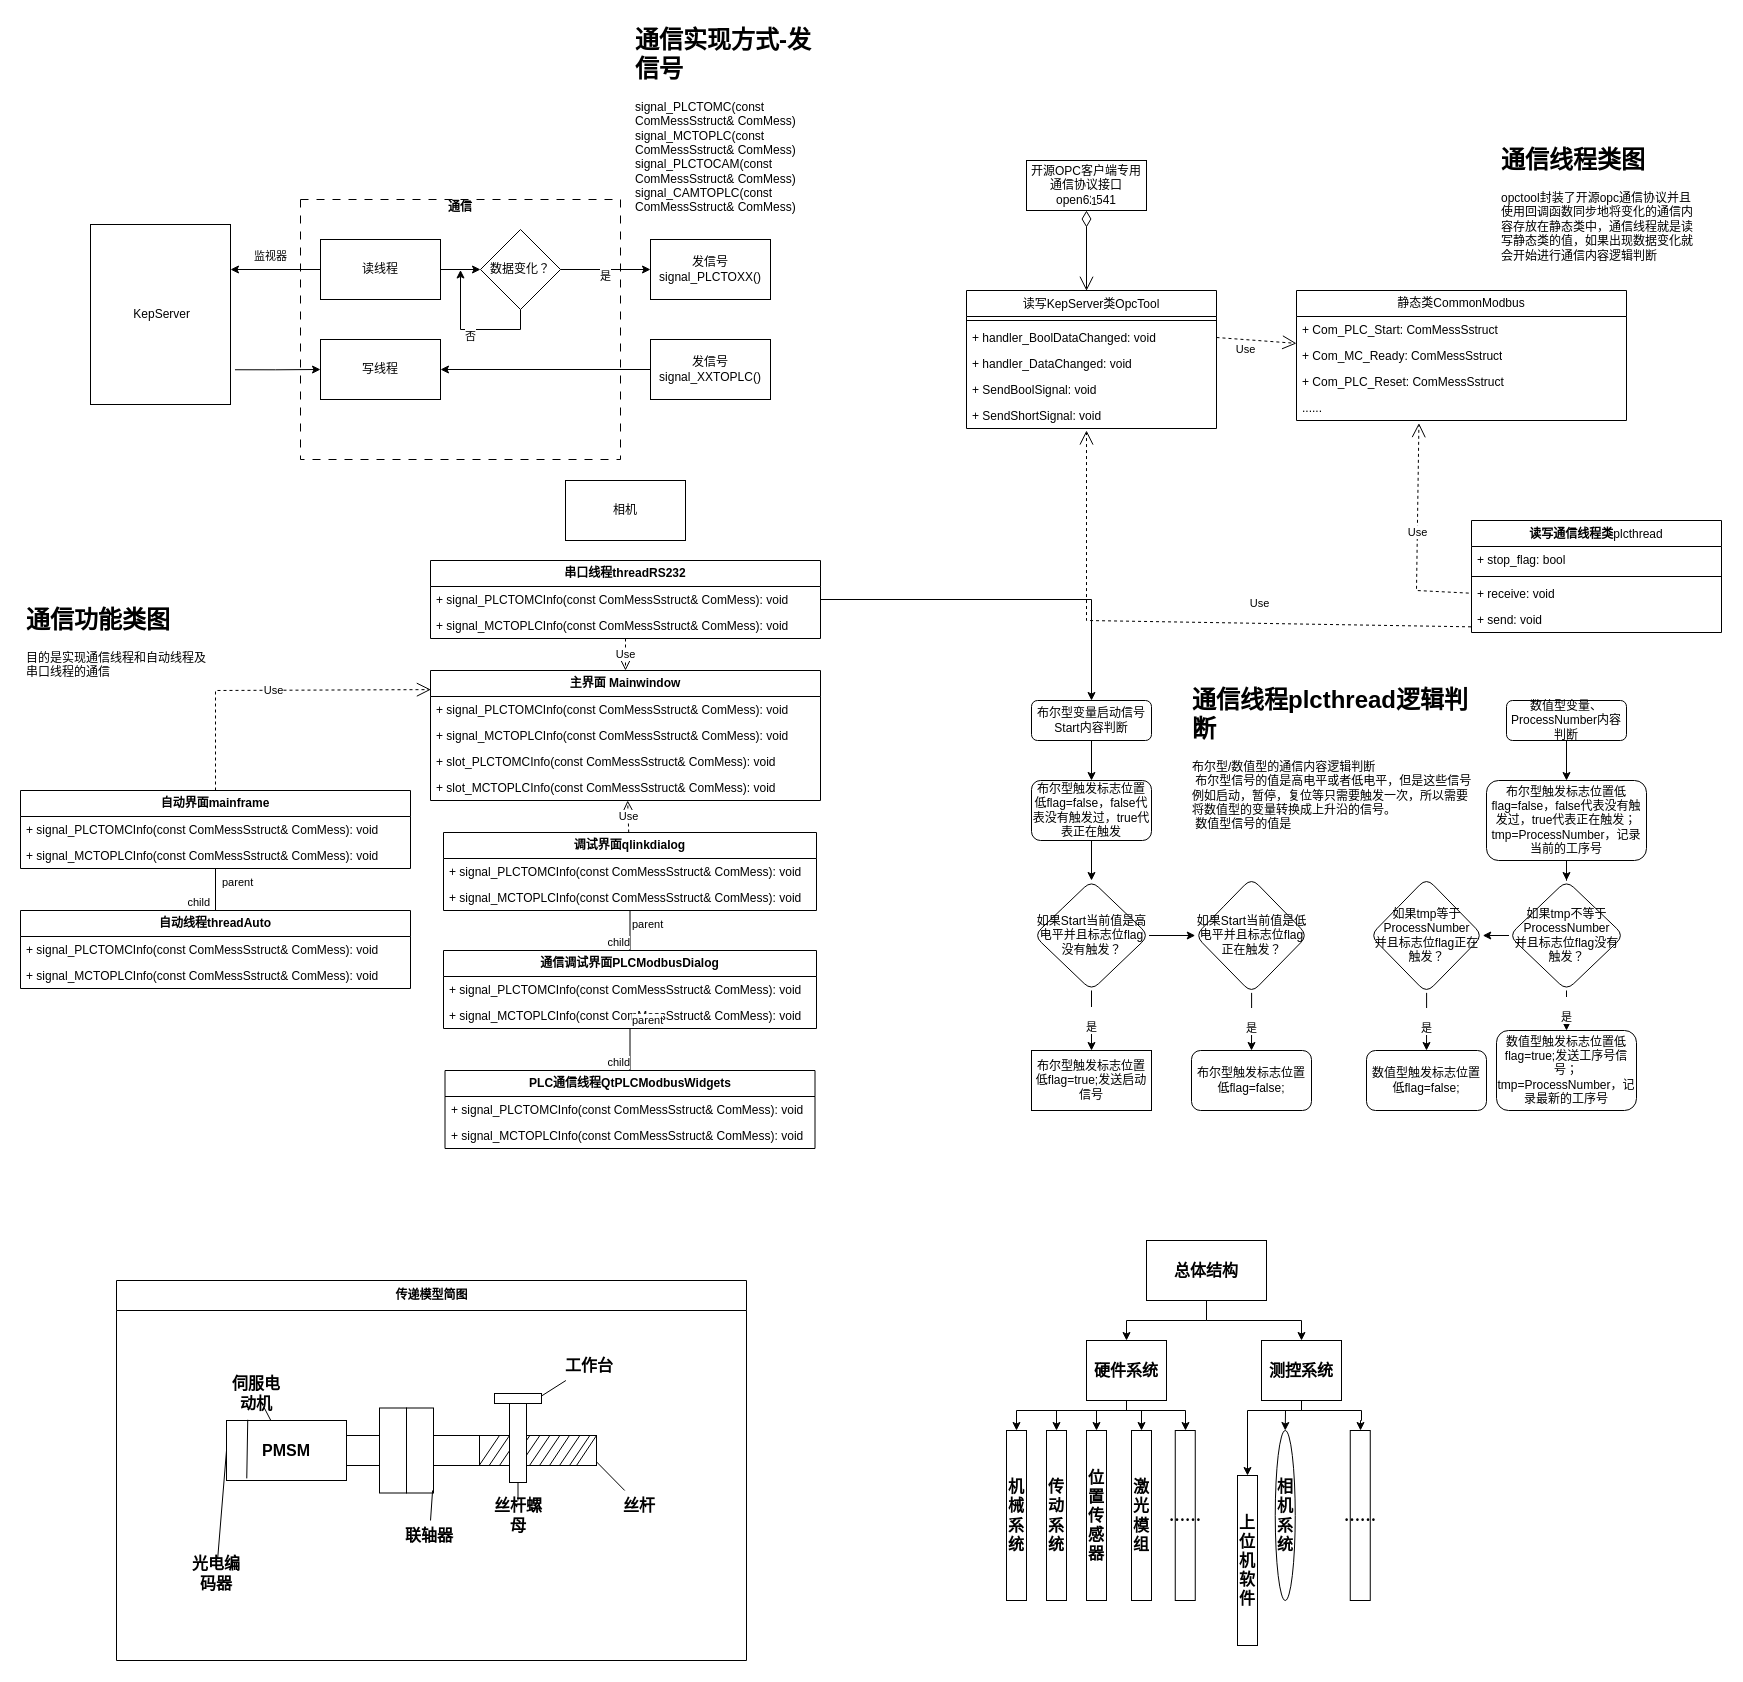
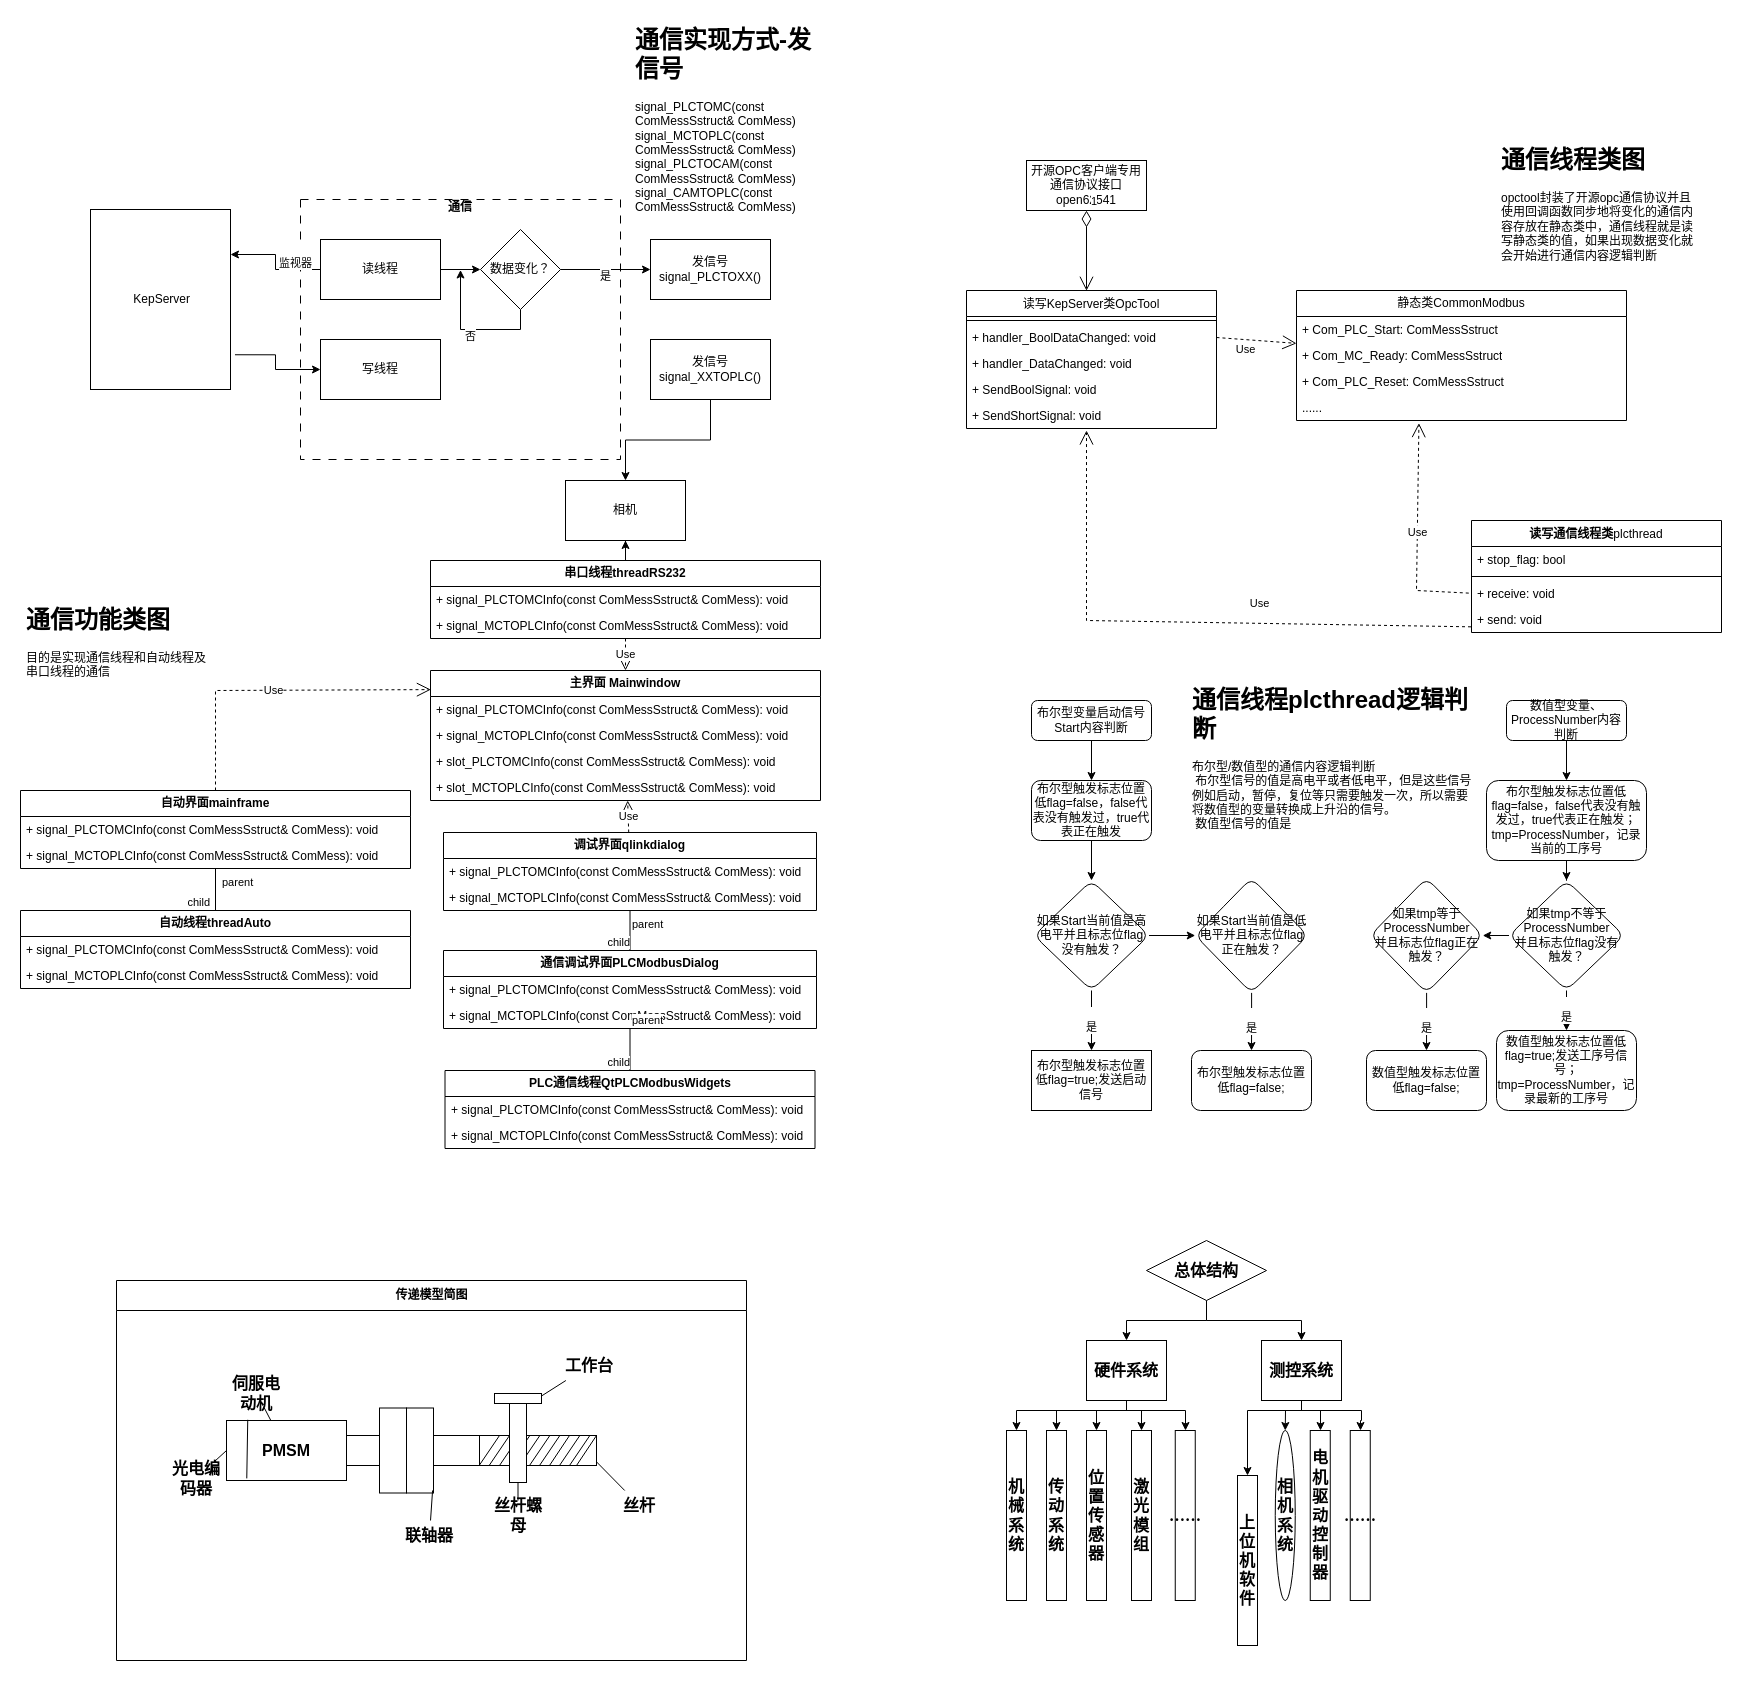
(161, 315) -> (161, 300)
(549, 370) -> (672, 440)
(1003, 600) -> (626, 548)
(1207, 1271) -> (1207, 1271)
none -> (1321, 1418)
none -> (1320, 1516)
(217, 1573) -> (197, 1478)
